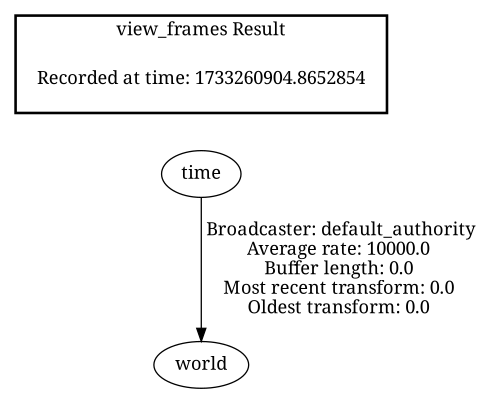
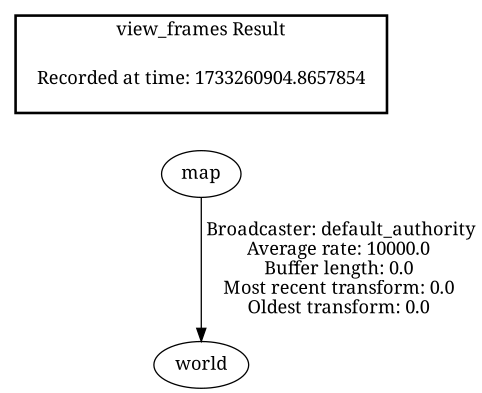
(201, 79) -> (201, 79)
(201, 174) -> (201, 174)
